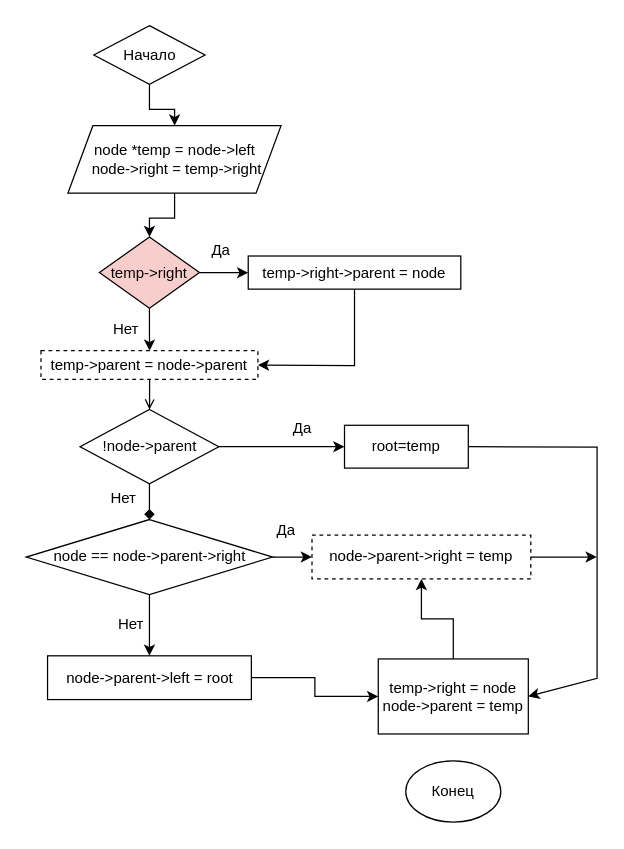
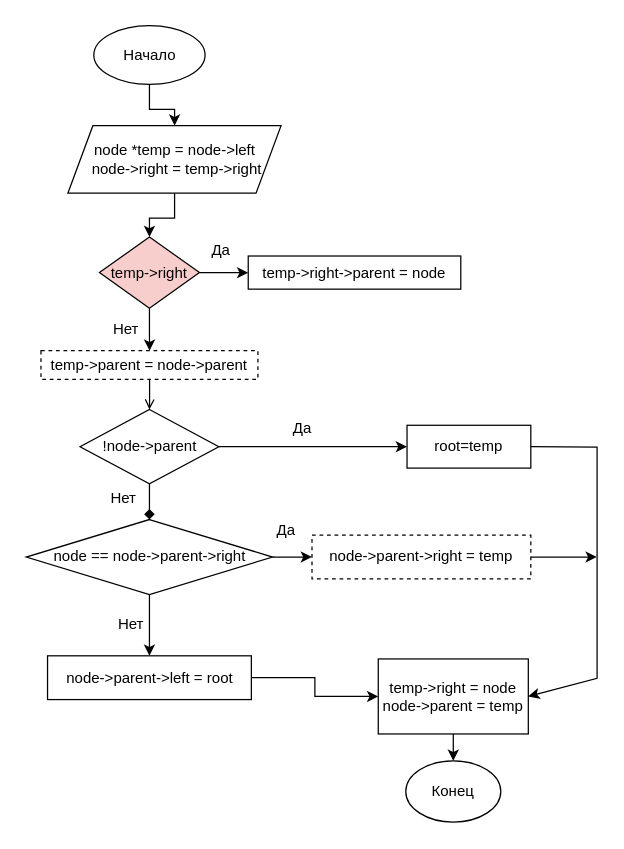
(149, 55) -> (149, 55)
(348, 366) -> none
(406, 447) -> (469, 447)
(442, 619) -> (453, 752)
